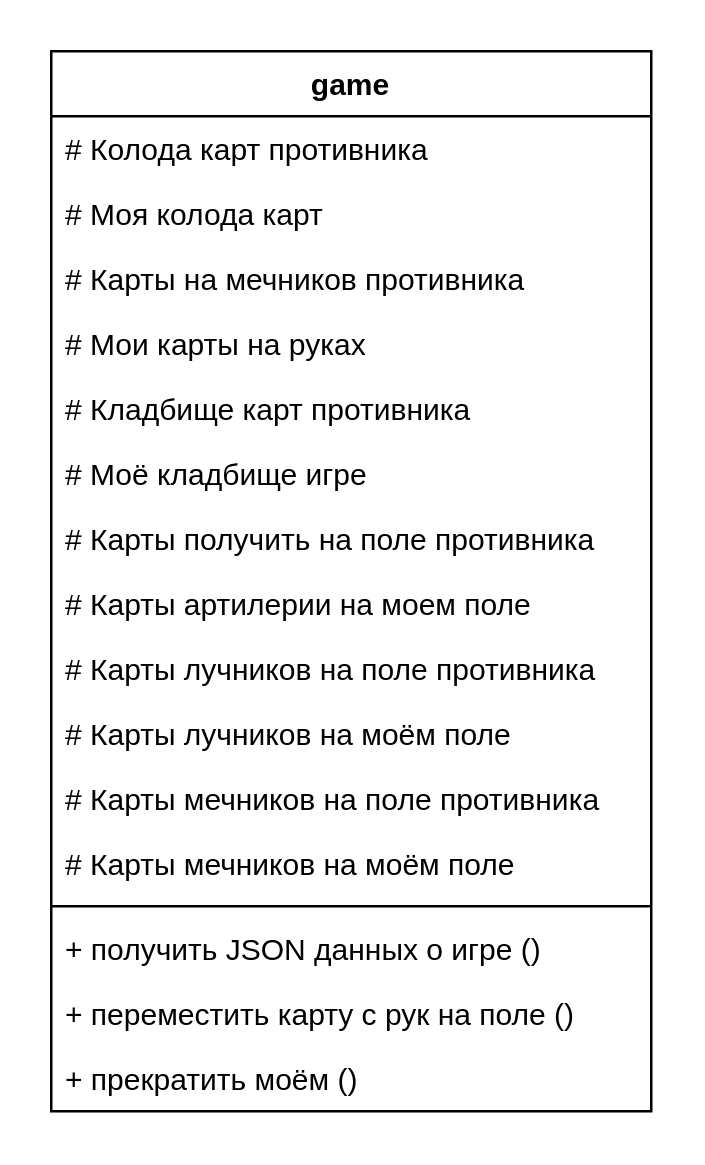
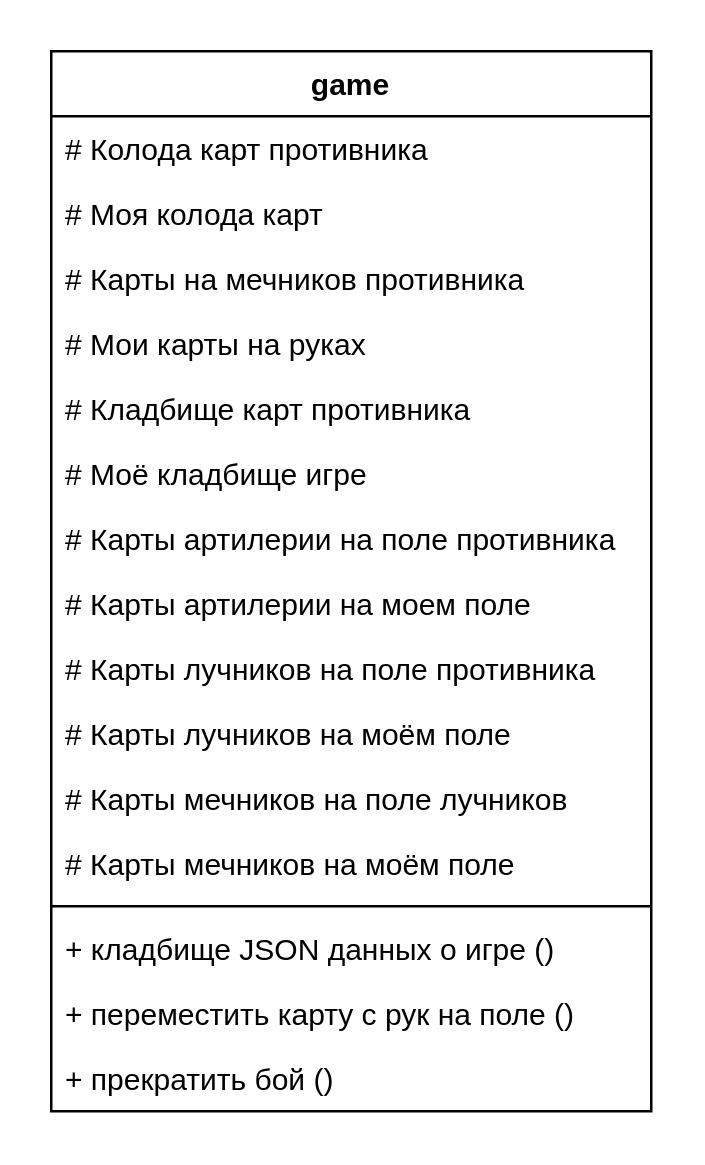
(340, 540) -> (348, 540)
(340, 800) -> (323, 800)
(310, 950) -> (310, 950)
(221, 1080) -> (213, 1080)
